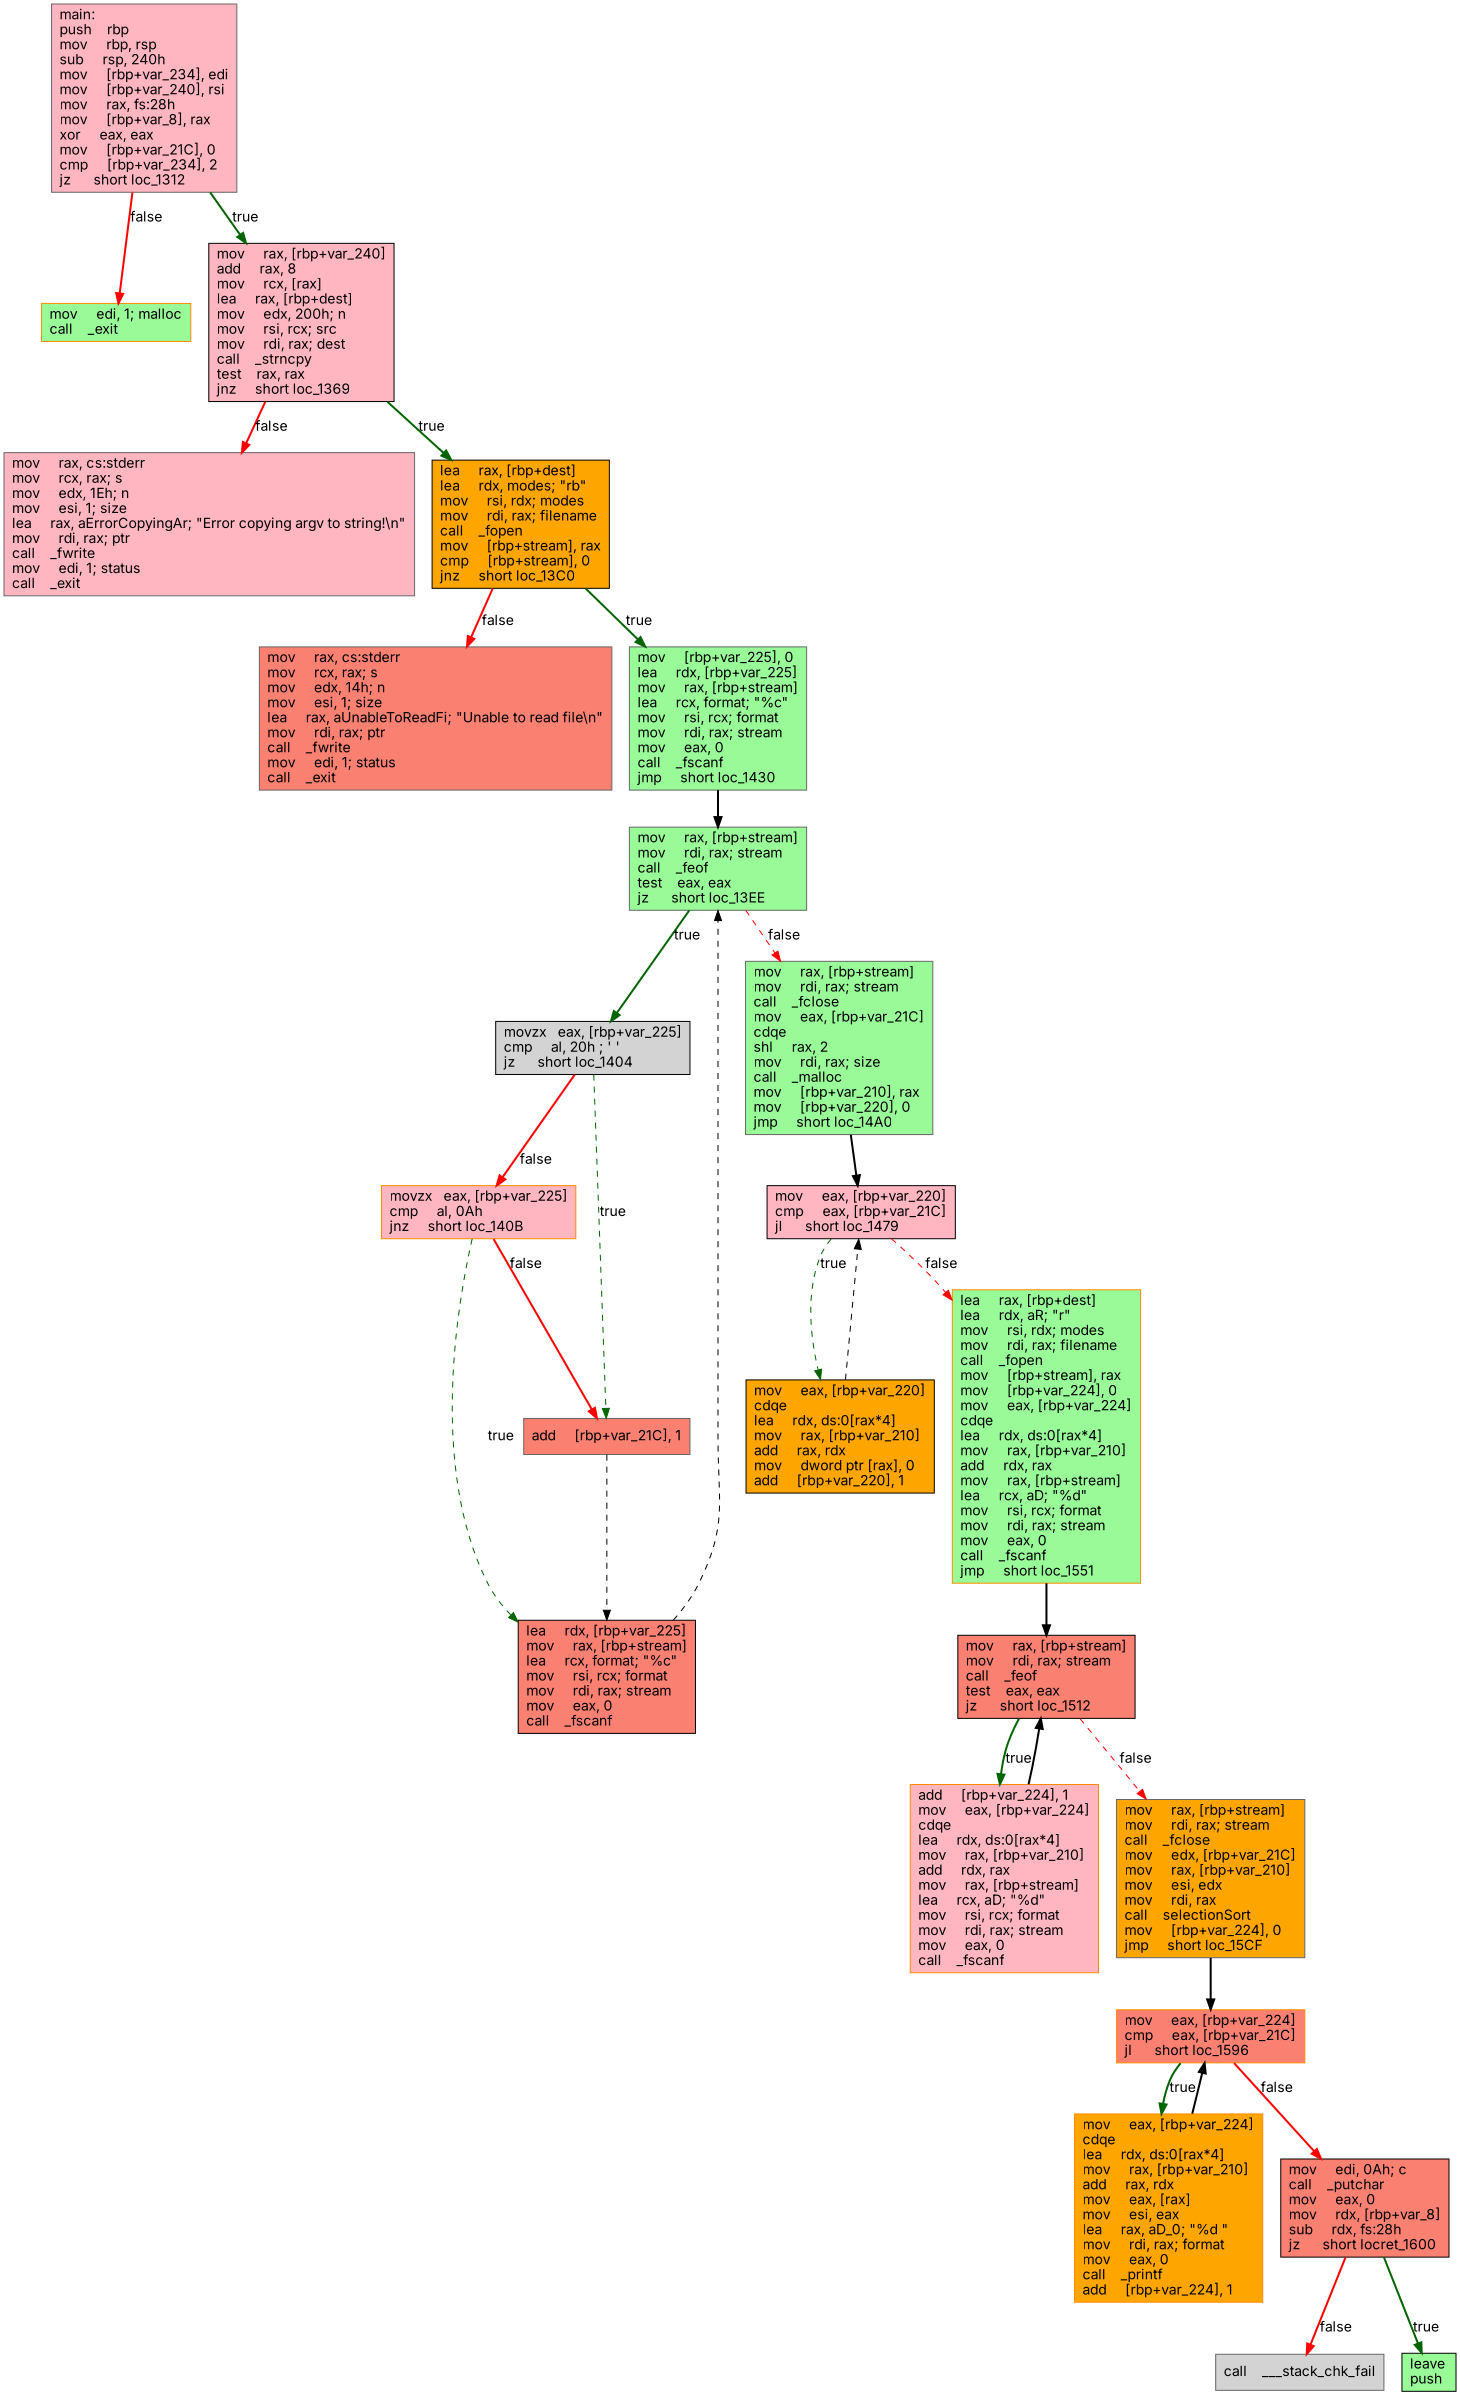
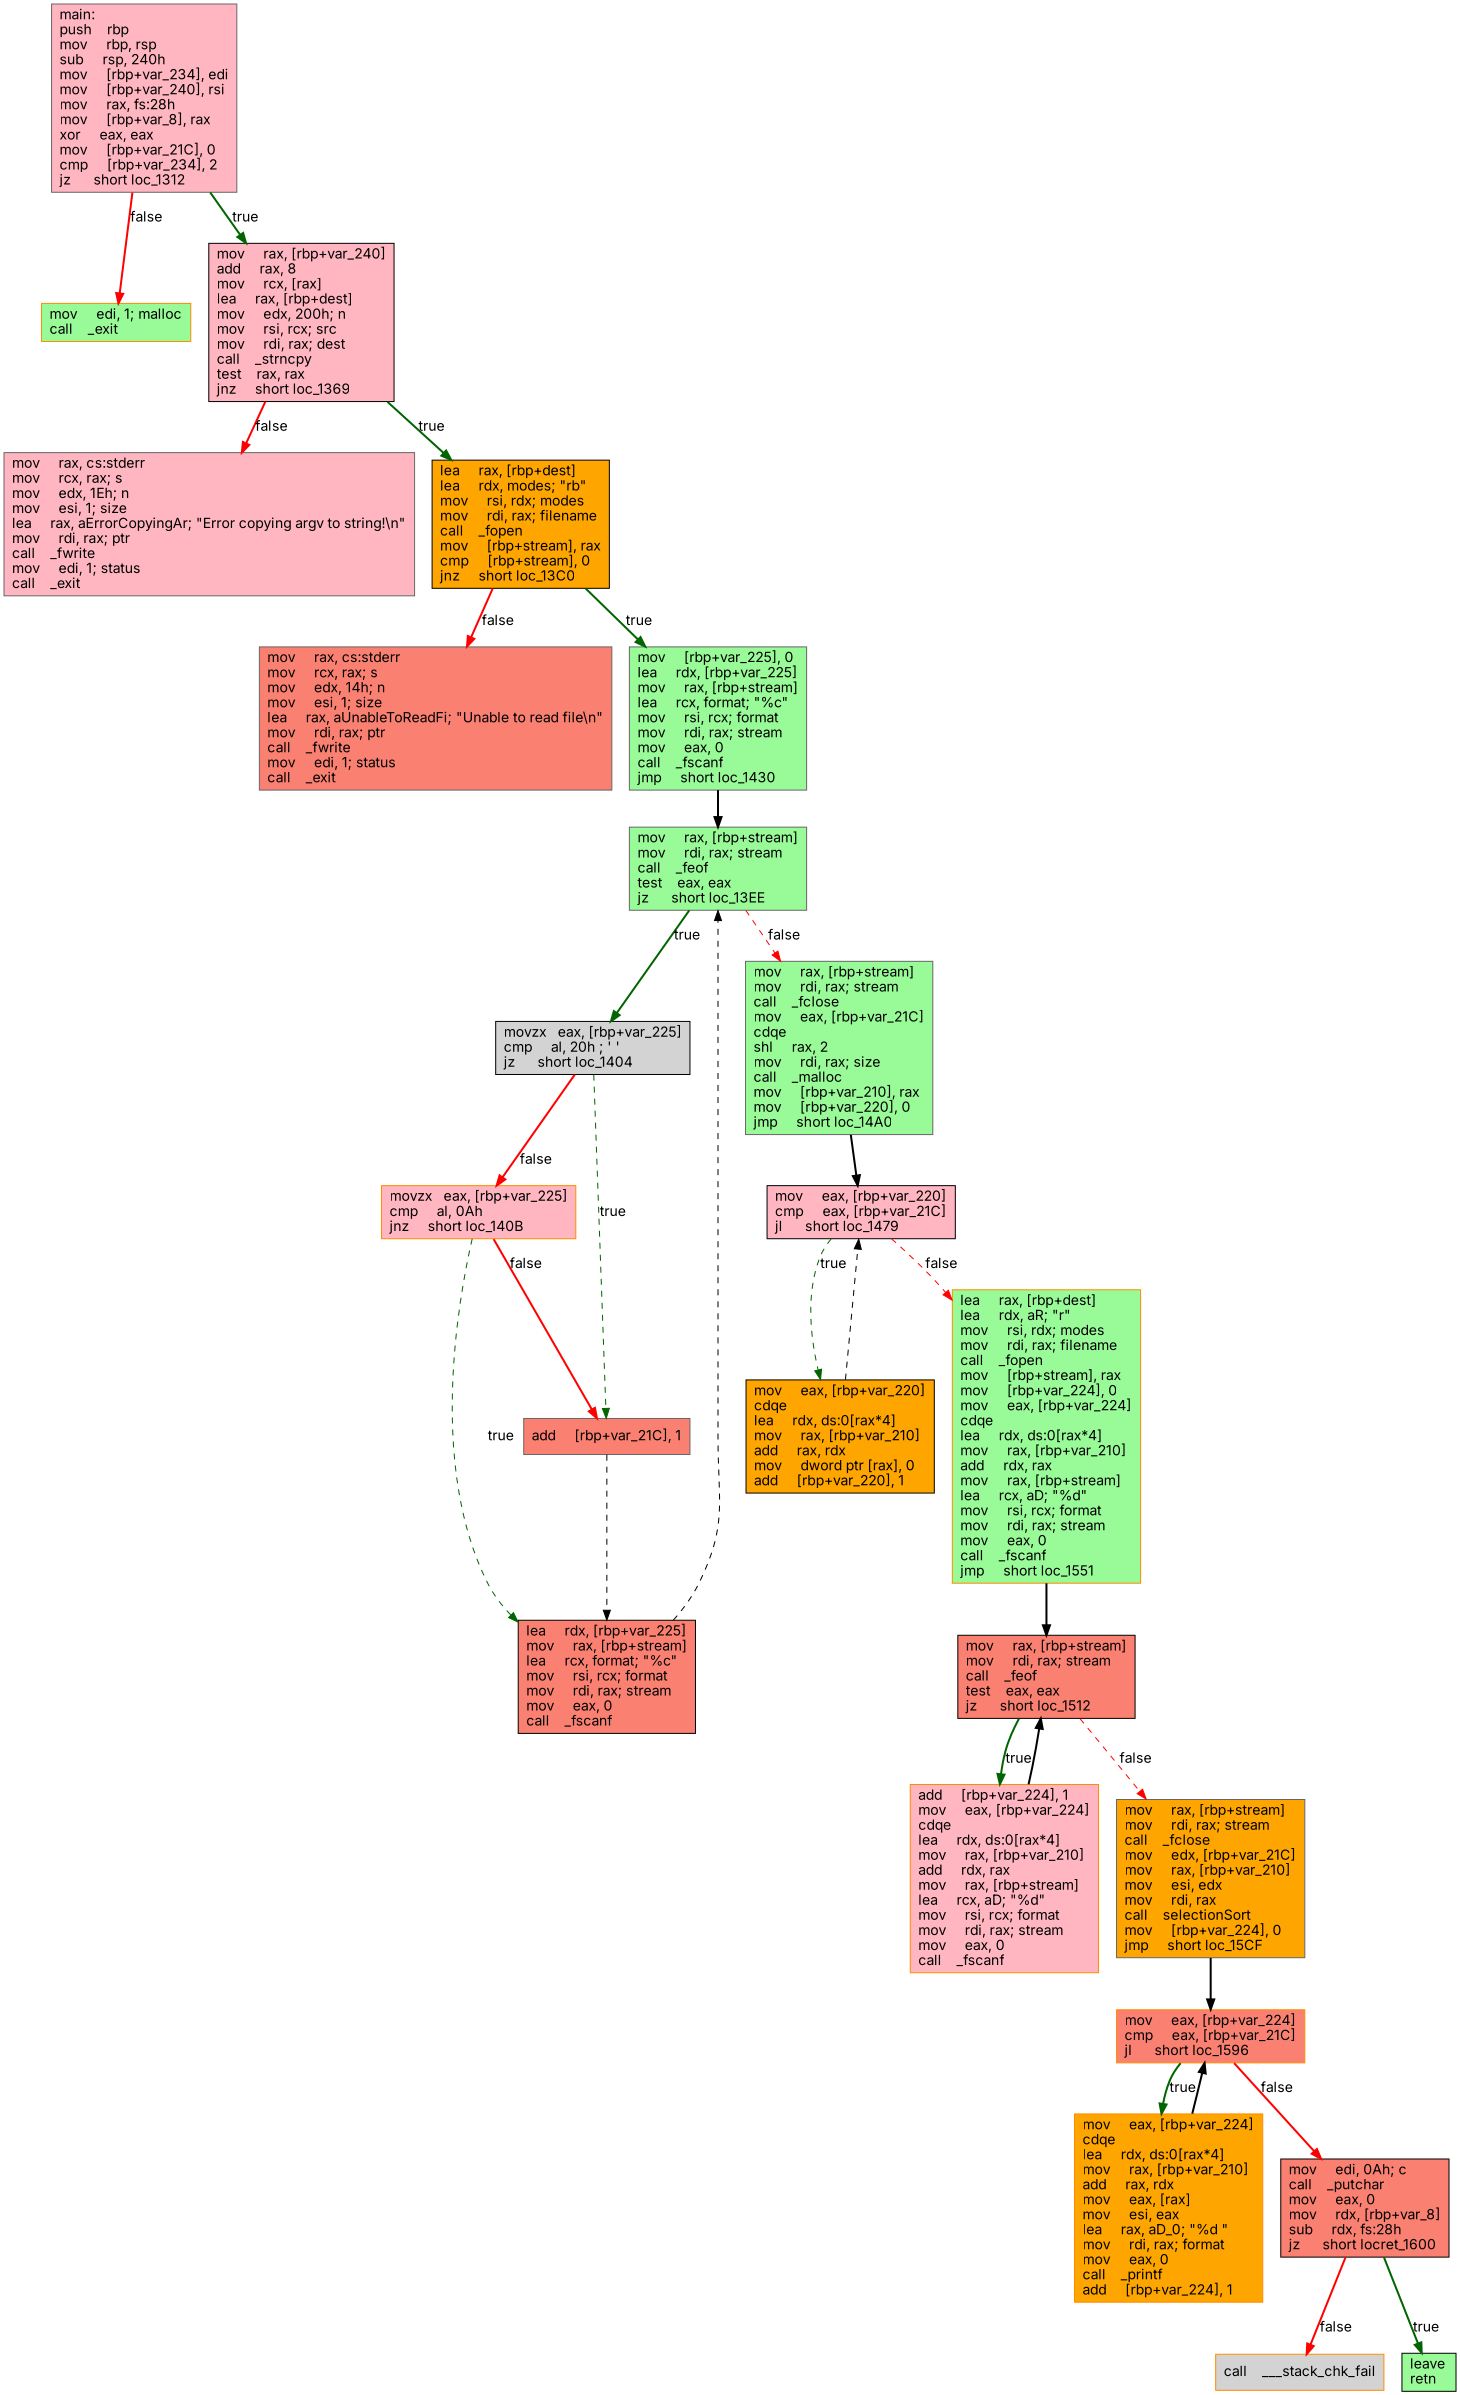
(1300, 2372) -> (1300, 2372)
(1429, 2372) -> (1429, 2372)
